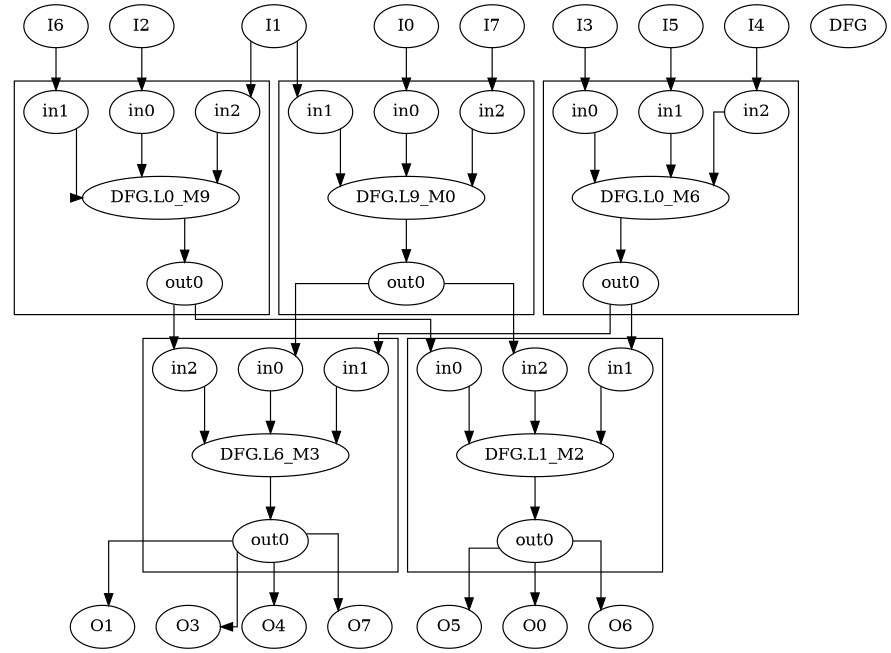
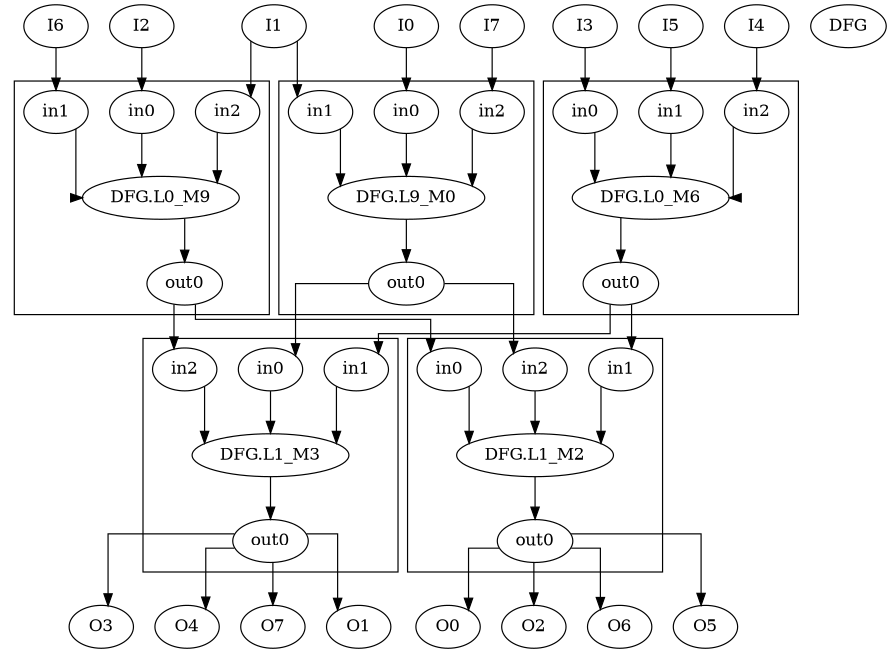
(271, 455) -> (271, 455)
none -> (534, 627)
